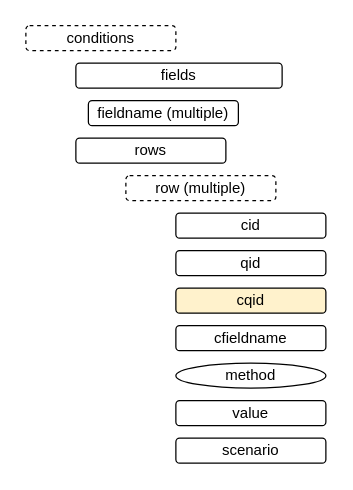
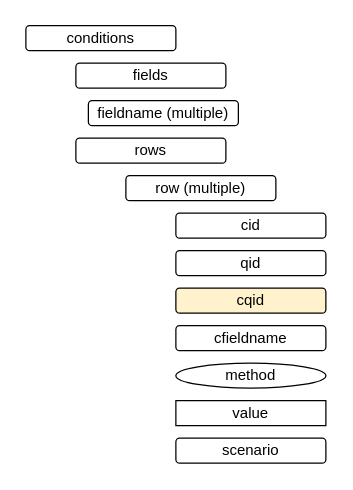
(101, 38) -> (101, 38)
(179, 76) -> (151, 76)
(201, 188) -> (201, 188)
(251, 413) -> (251, 413)
